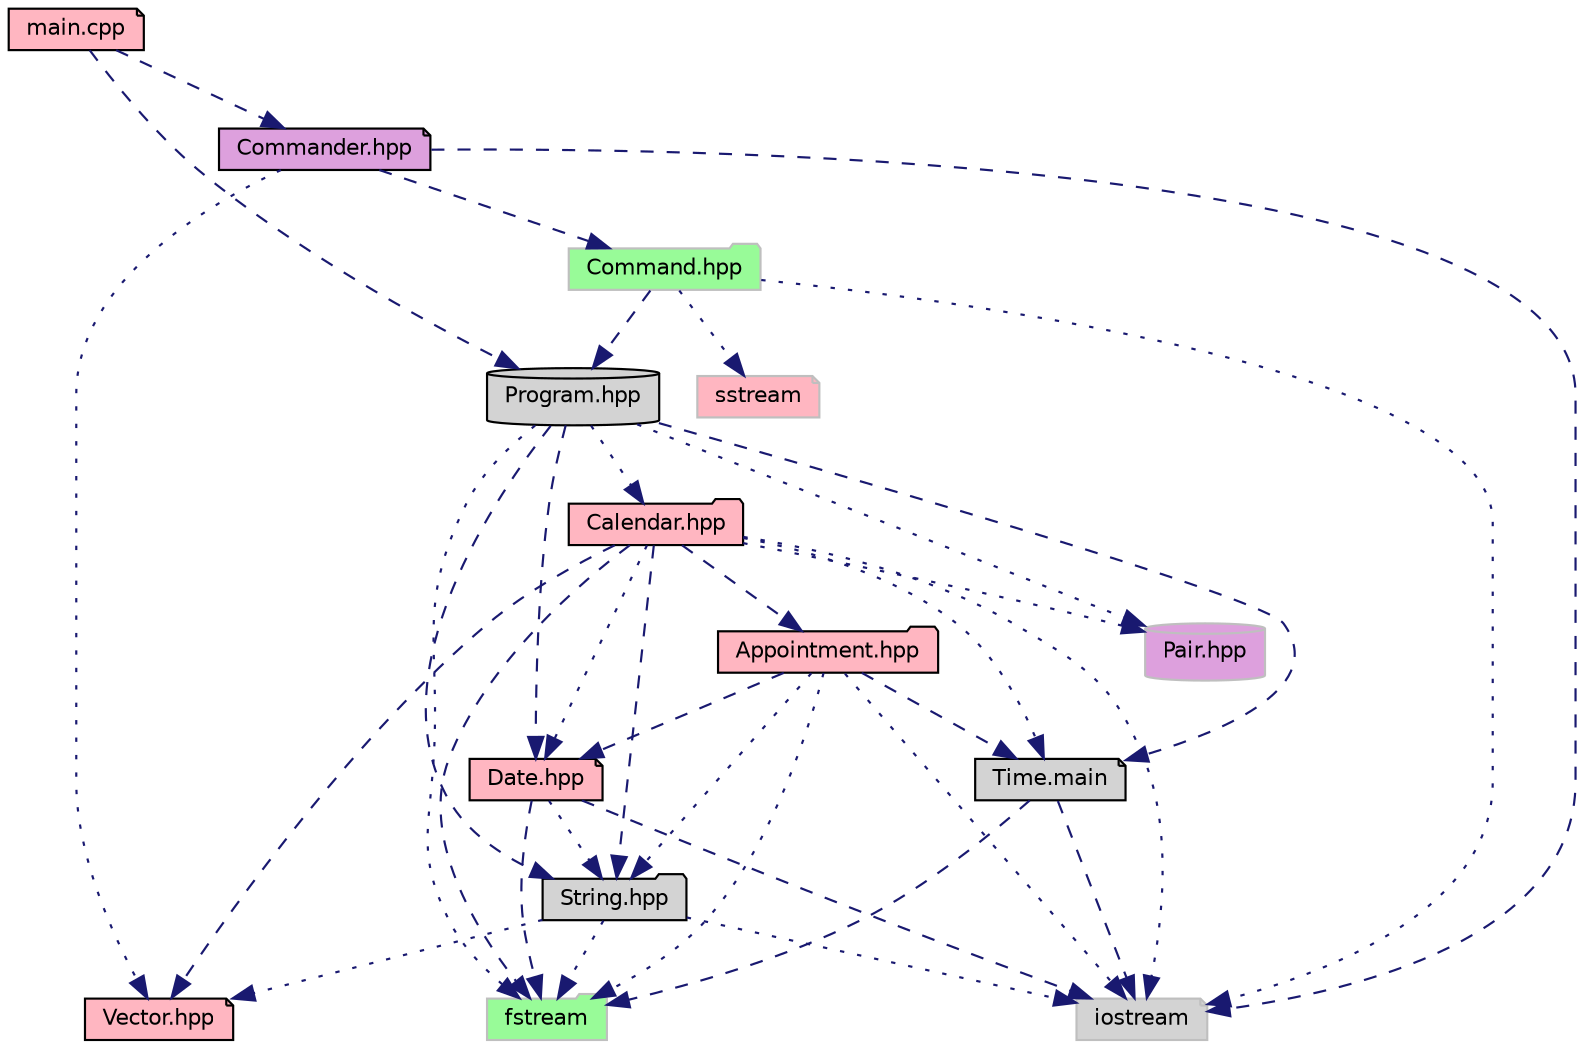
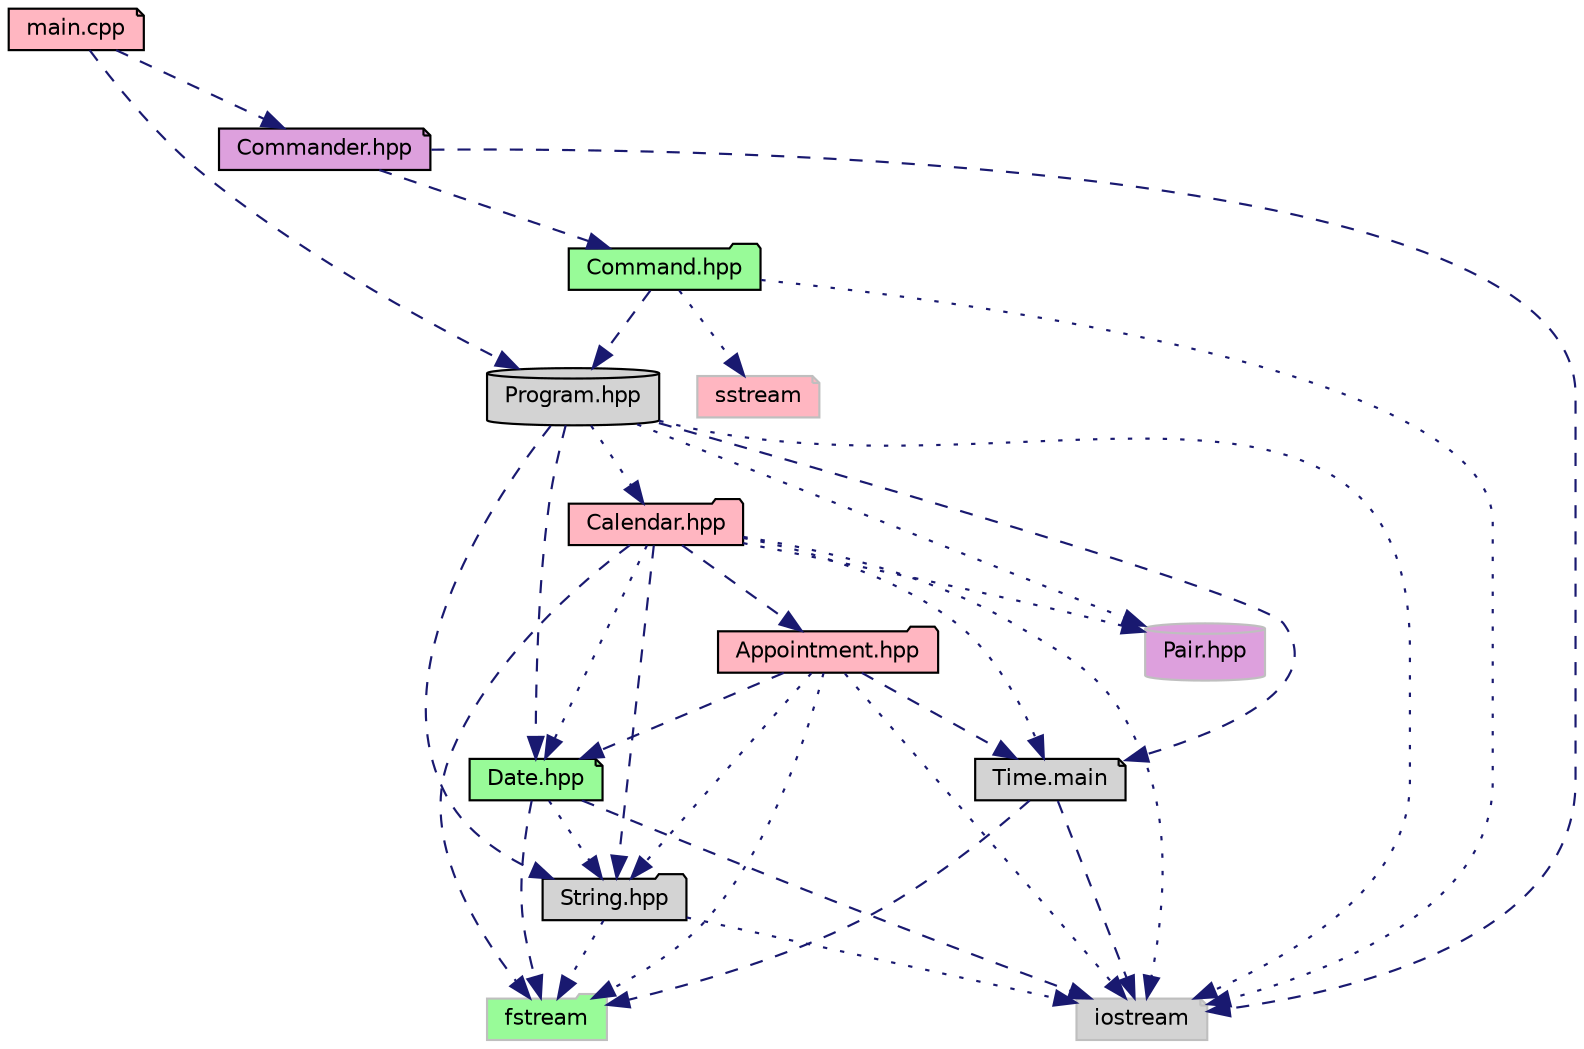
(665, 269) -> (665, 269)
(437, 593) -> (1309, 468)
(536, 780) -> (536, 780)
(159, 1019) -> none
